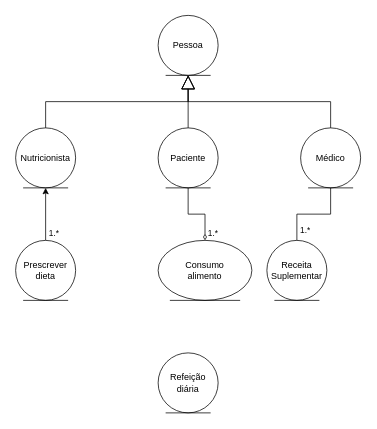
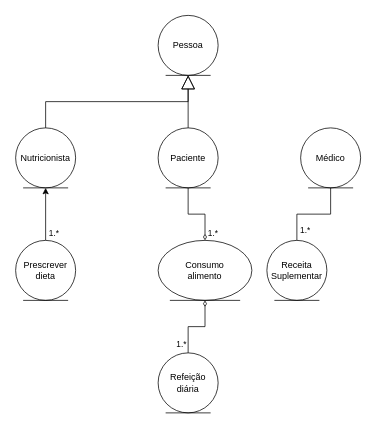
(273, 102) -> none
none -> (193, 327)
